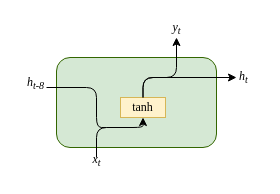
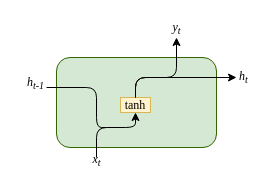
(36, 84) -> (36, 84)
(143, 108) -> (136, 105)
